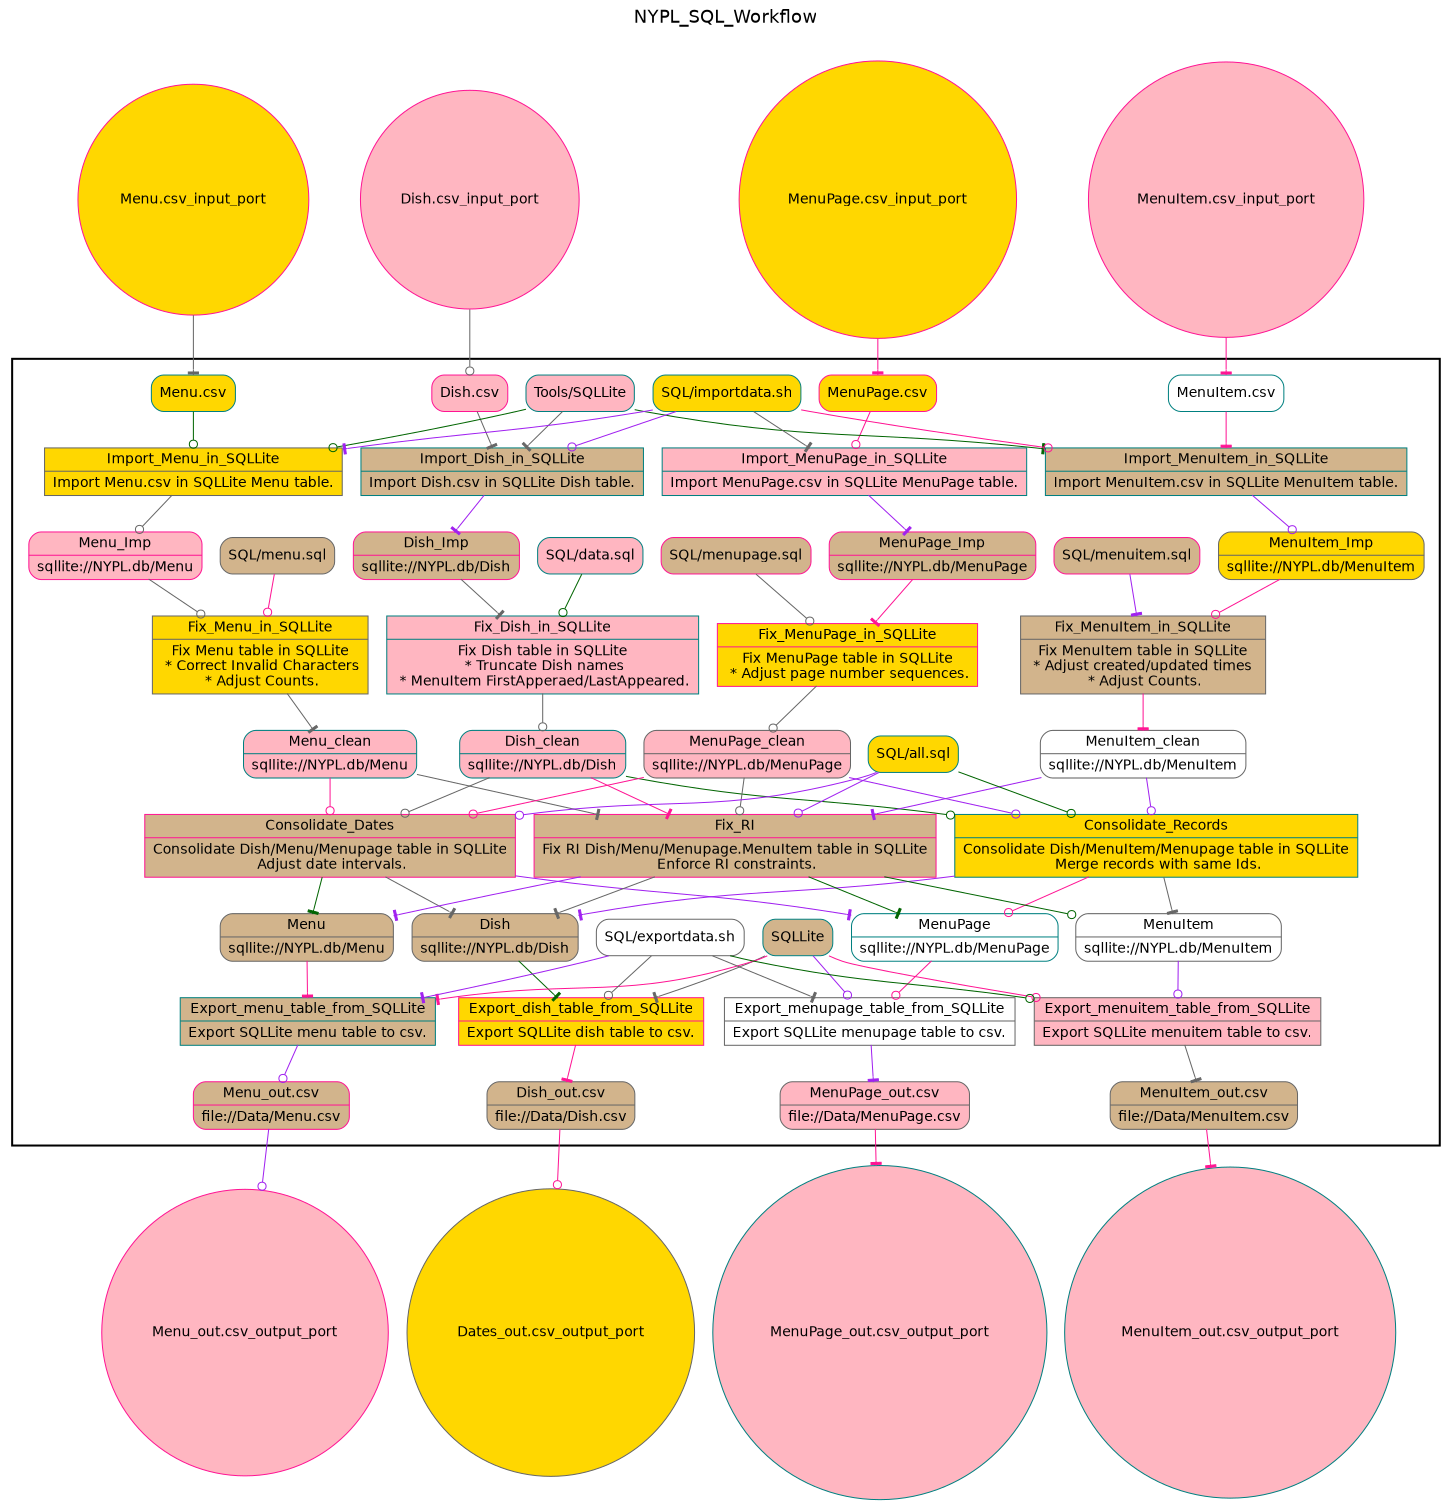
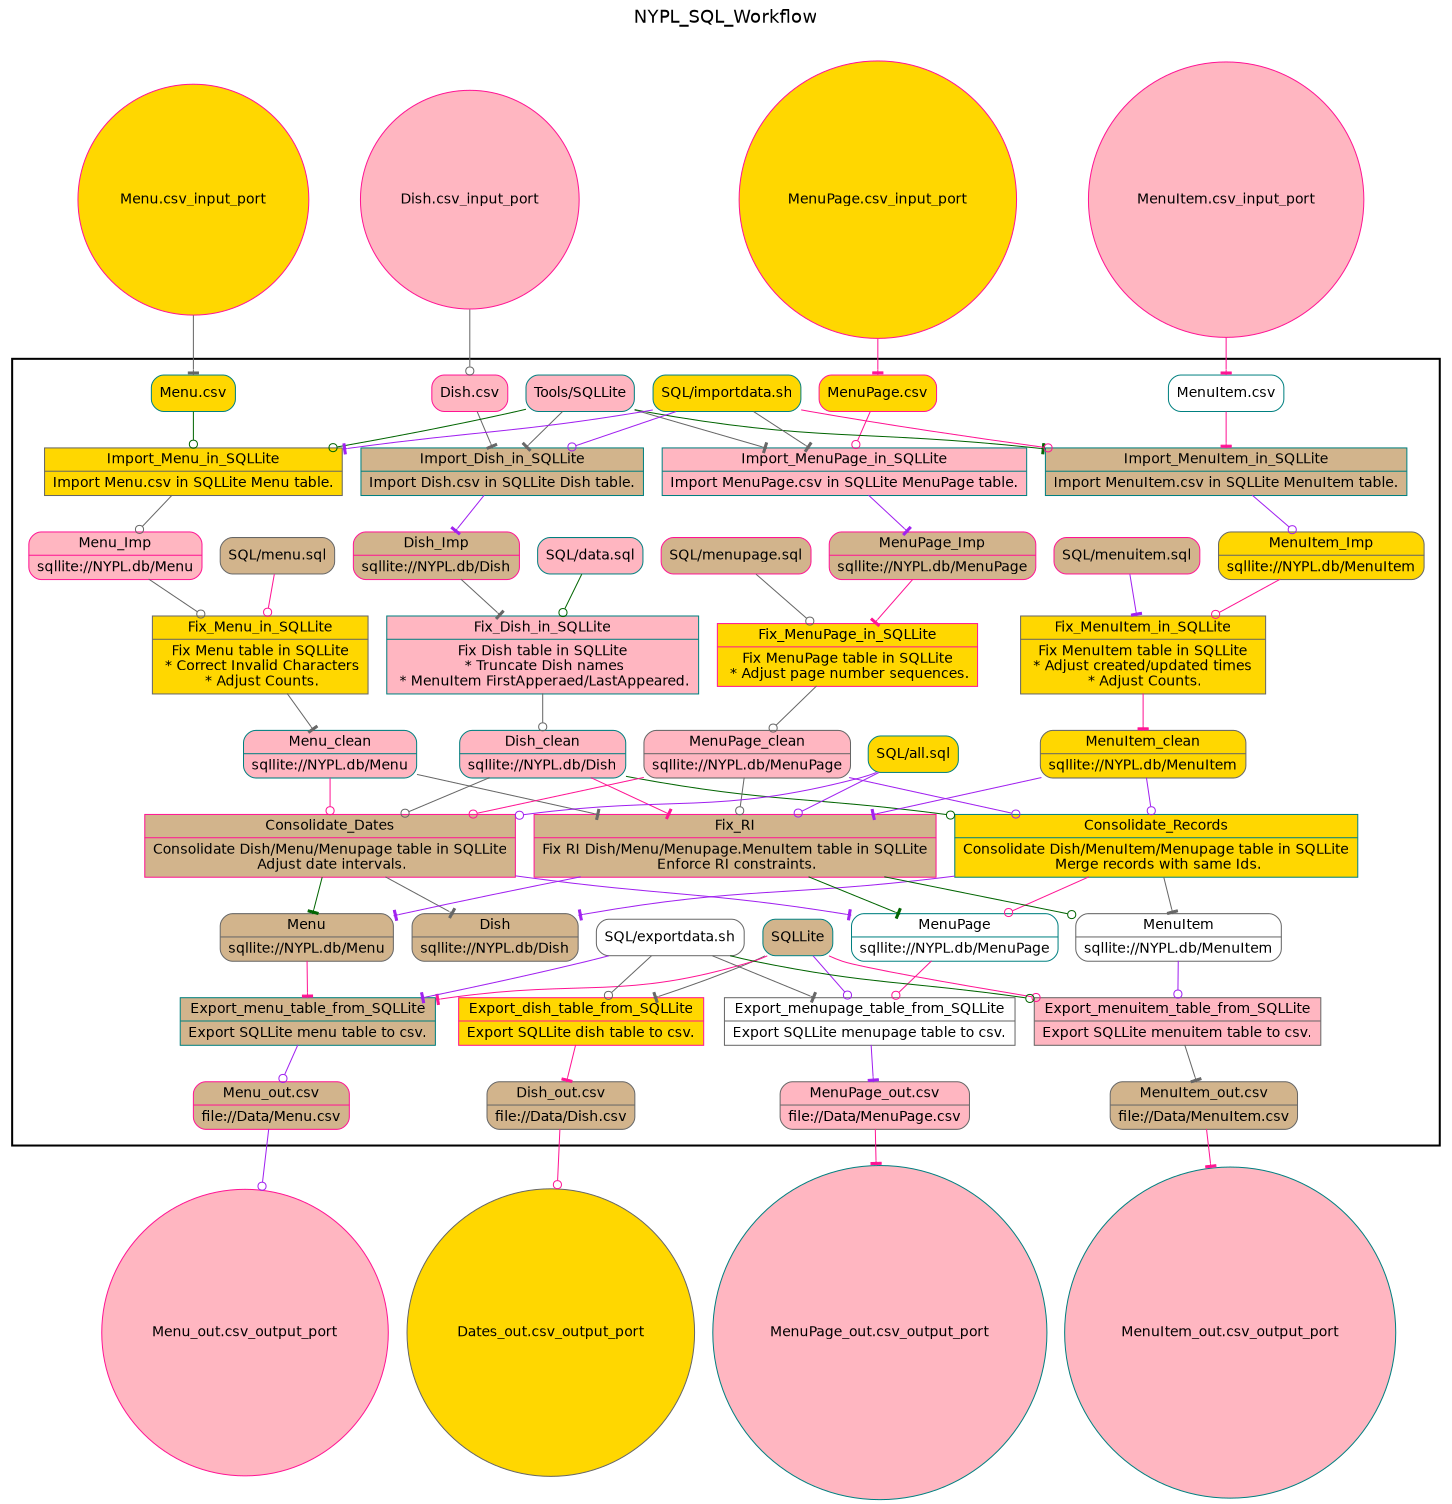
none -> (698, 428)
(1143, 655) -> (1143, 655)
(1143, 754) -> (1143, 754)
(1013, 792) -> none
(607, 895) -> none
(538, 979) -> none
